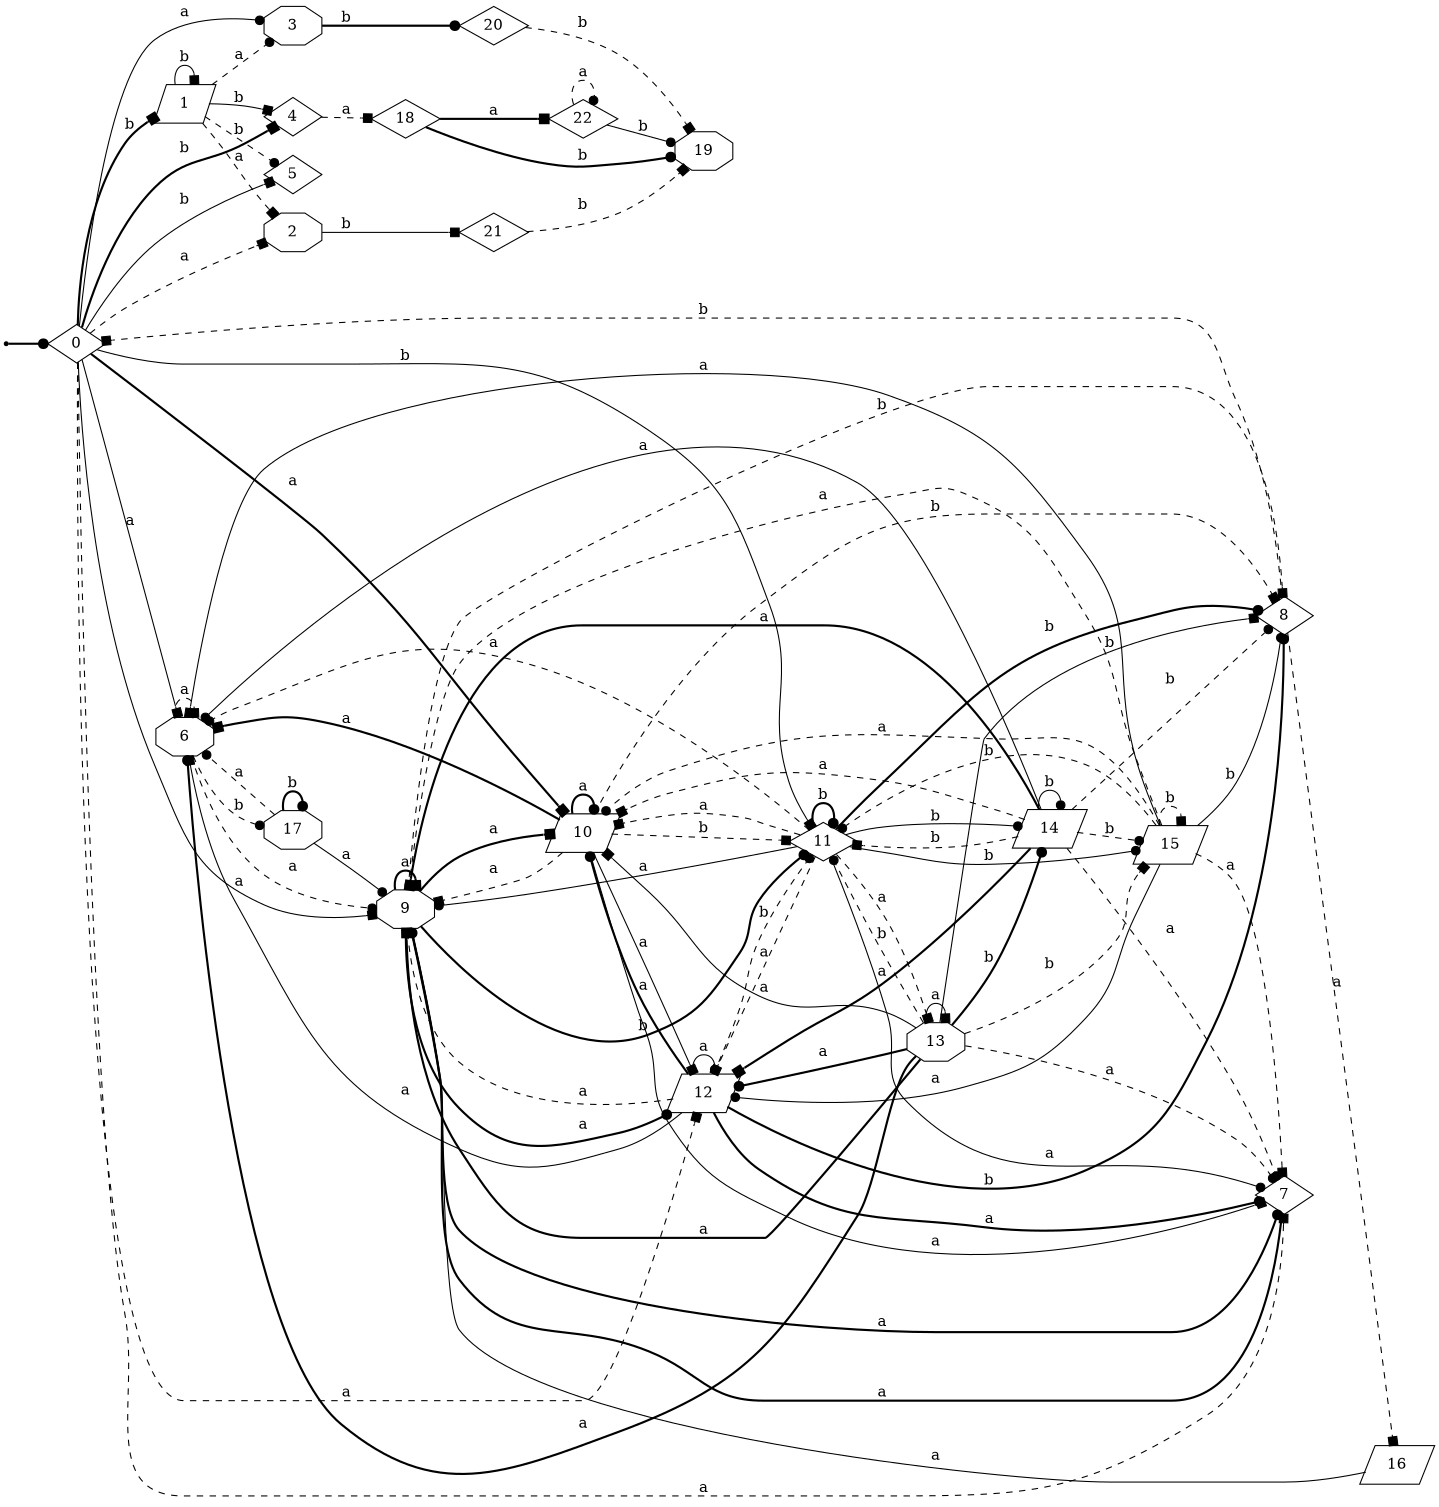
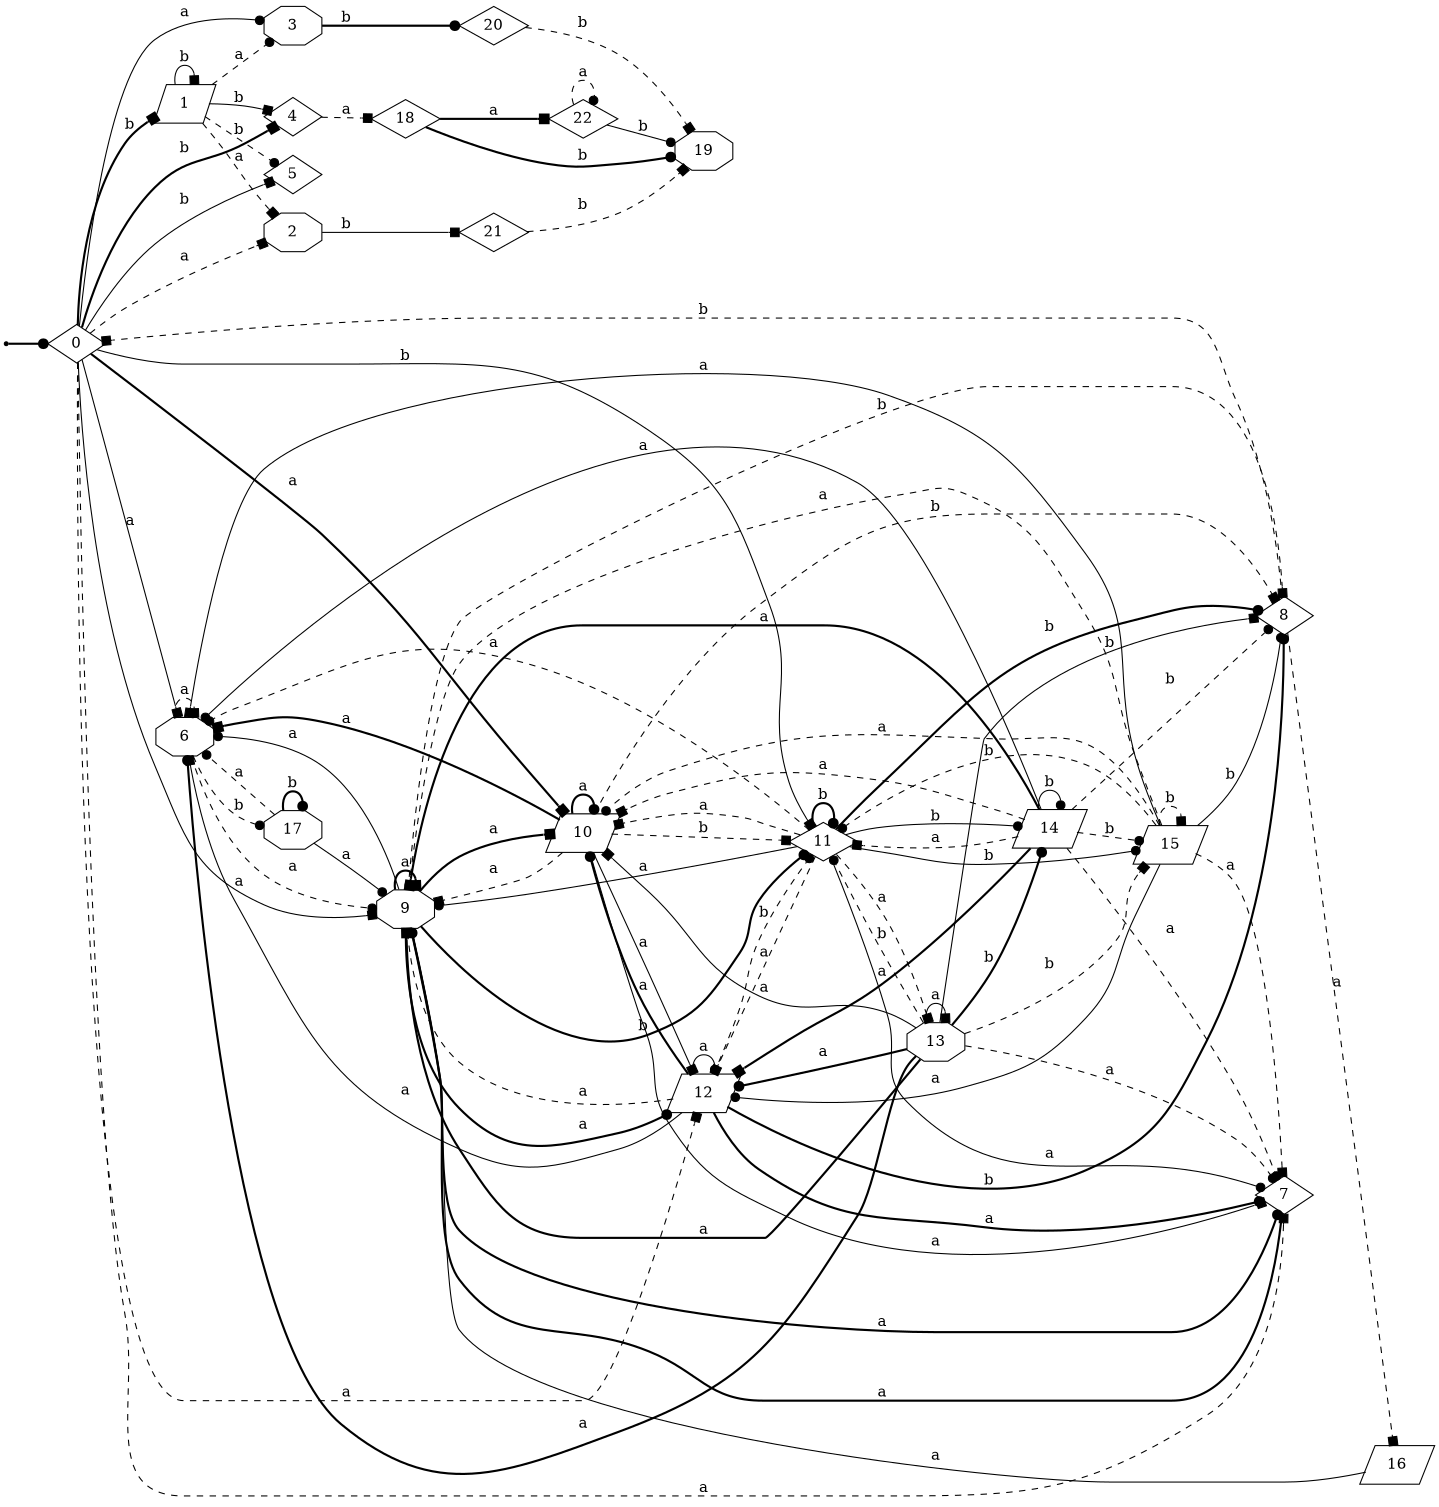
none -> (338, 780)
(936, 838) -> (936, 838)
